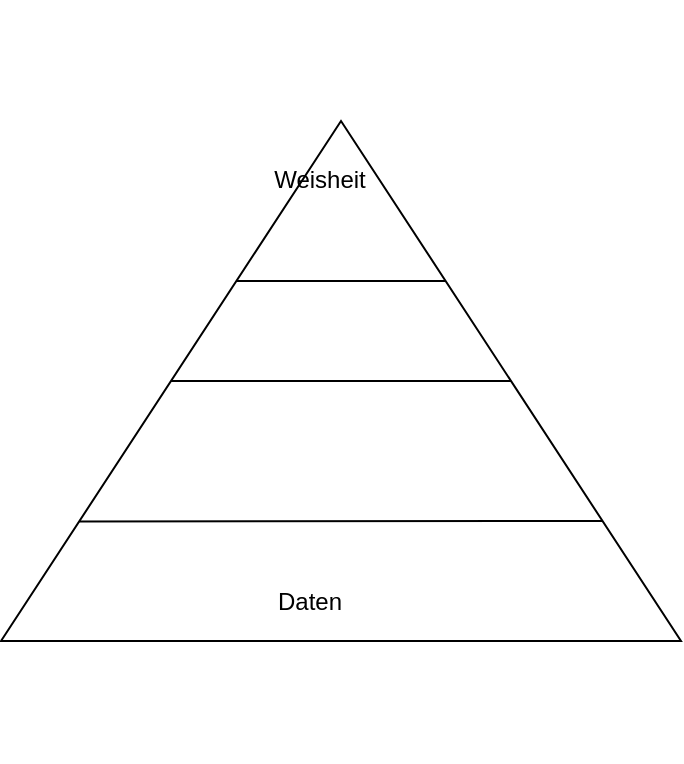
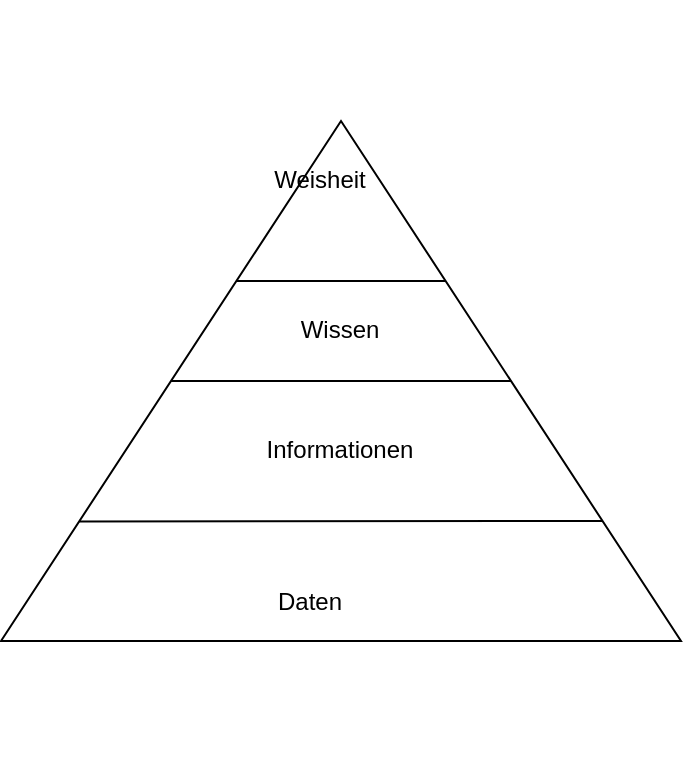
none -> (341, 331)
none -> (341, 450)
